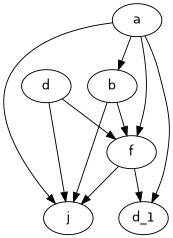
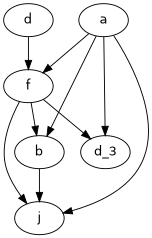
(121, 115) -> (33, 114)
(57, 147) -> none
(144, 218) -> (105, 152)
